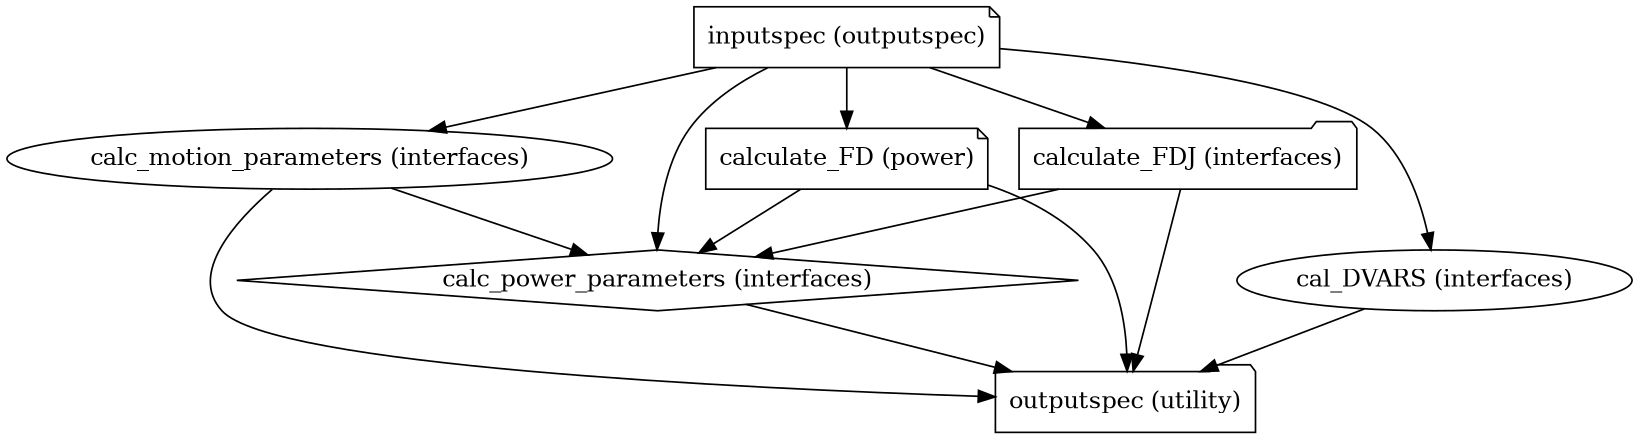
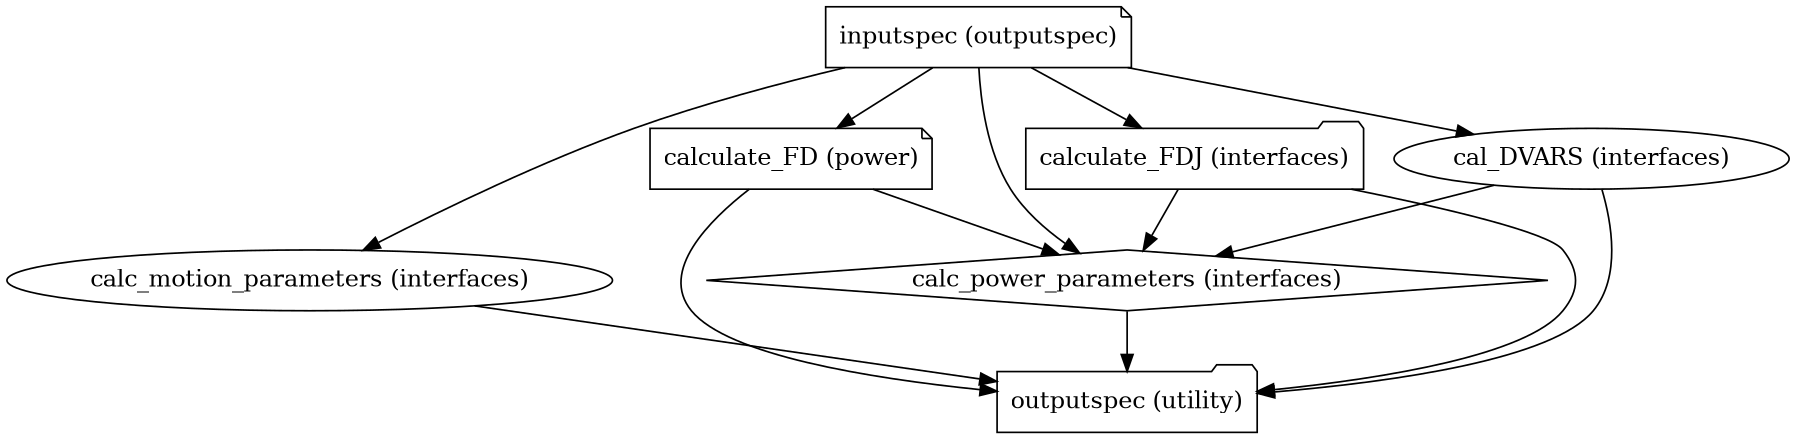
(481, 219) -> (1363, 219)
